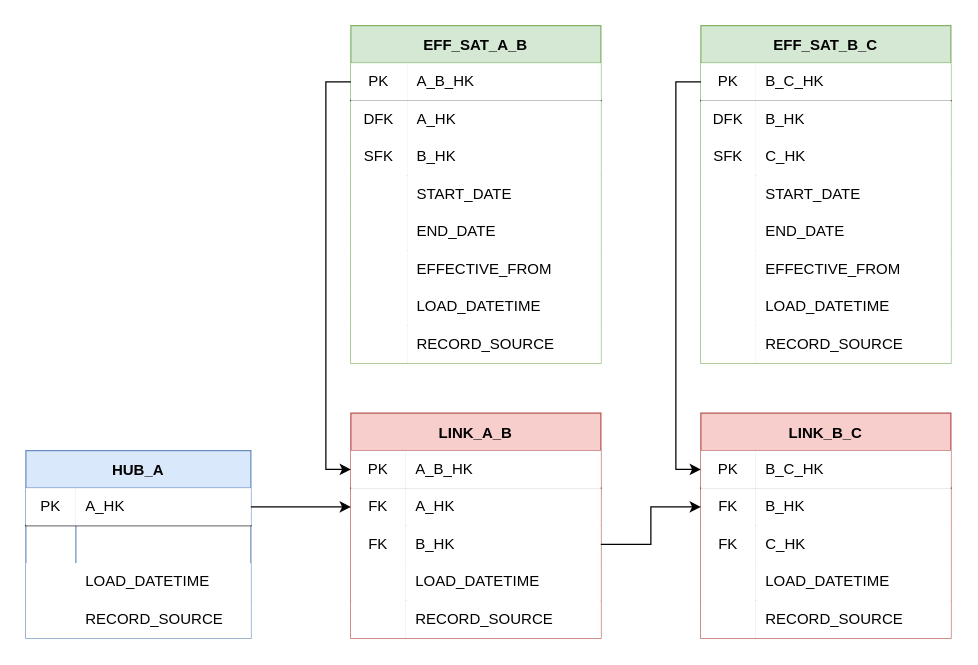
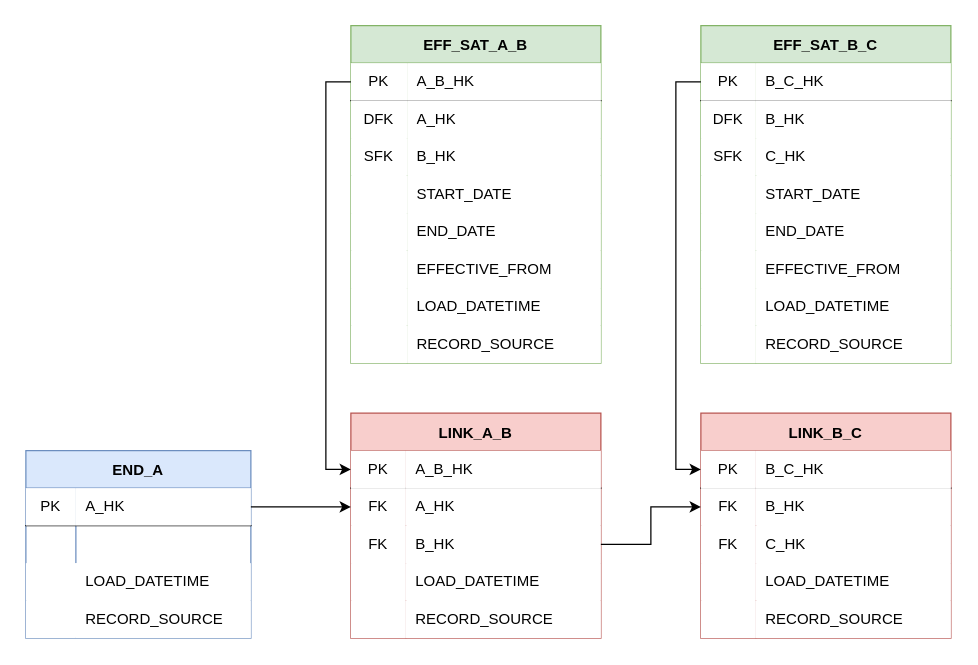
(138, 470) -> (138, 470)
